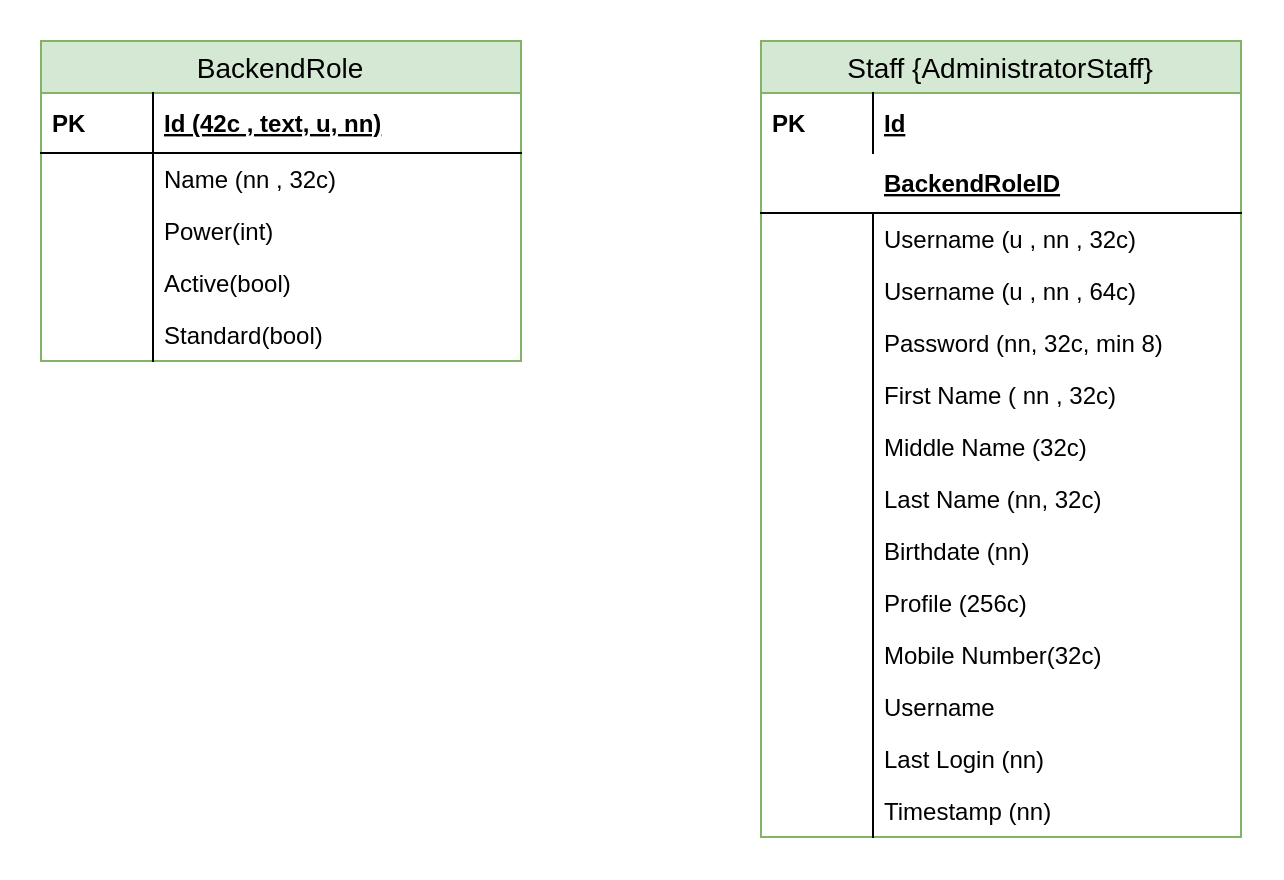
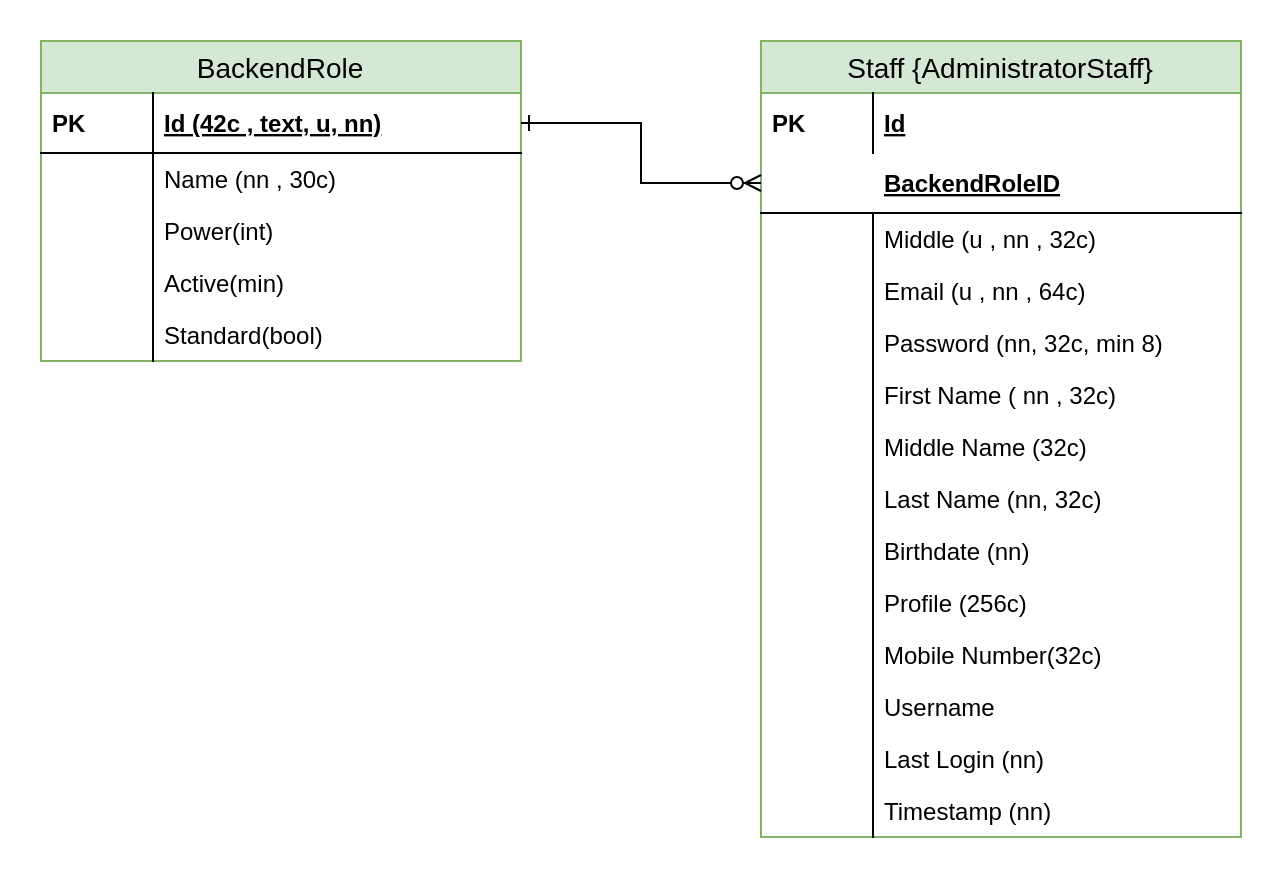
none -> (641, 155)
(252, 180) -> (252, 180)
(1017, 240) -> (997, 240)
(238, 284) -> (232, 284)
(1017, 292) -> (990, 292)
